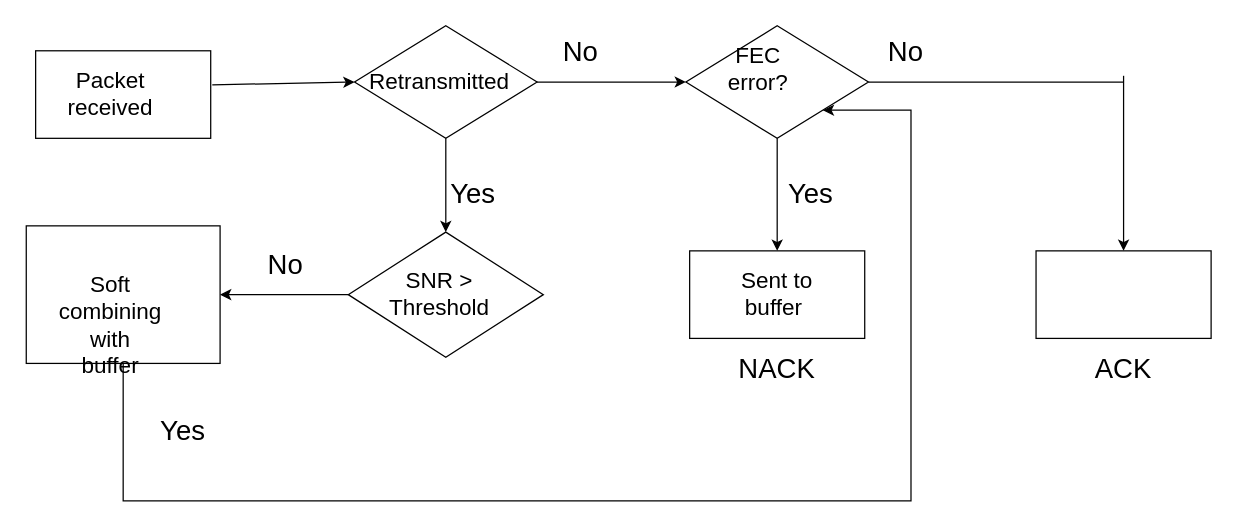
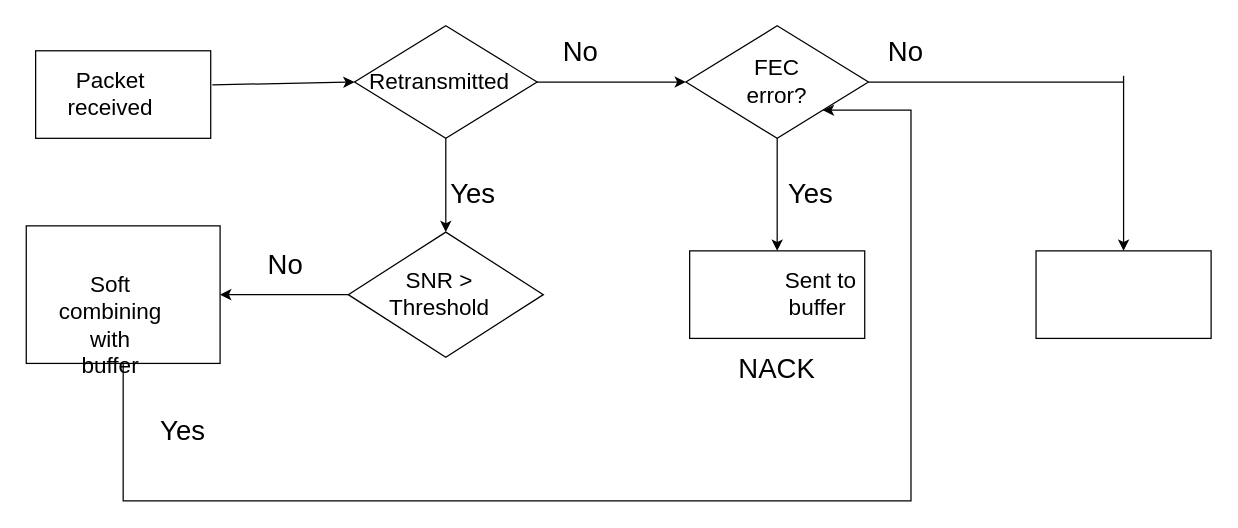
(758, 69) -> (777, 82)
(777, 294) -> (821, 294)
(1123, 369) -> none
